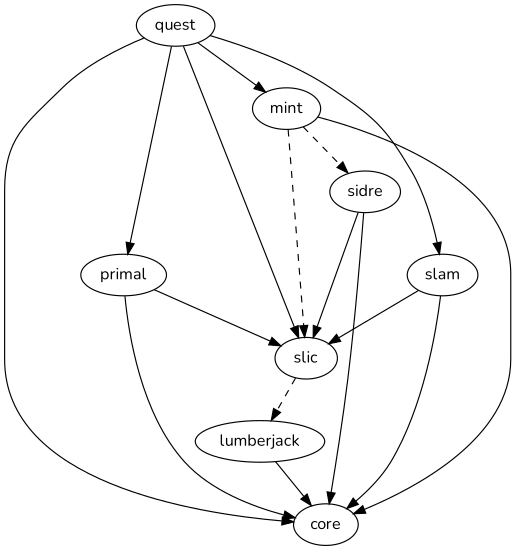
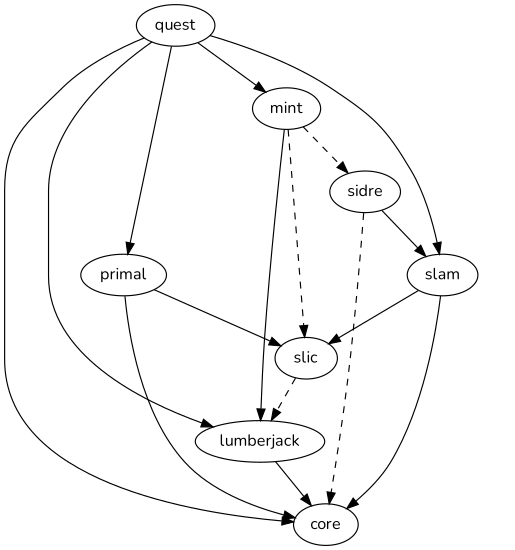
(239, 187) -> (49, 253)
(338, 270) -> (400, 229)
(511, 294) -> (270, 269)
(351, 353) -> (351, 353)
